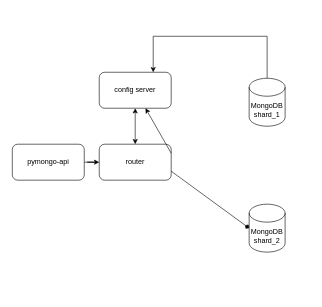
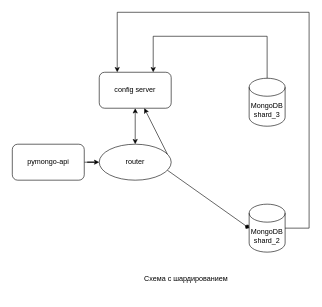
none -> (309, 12)
(267, 110) -> (267, 110)
(135, 162) -> (135, 162)
none -> (186, 279)
